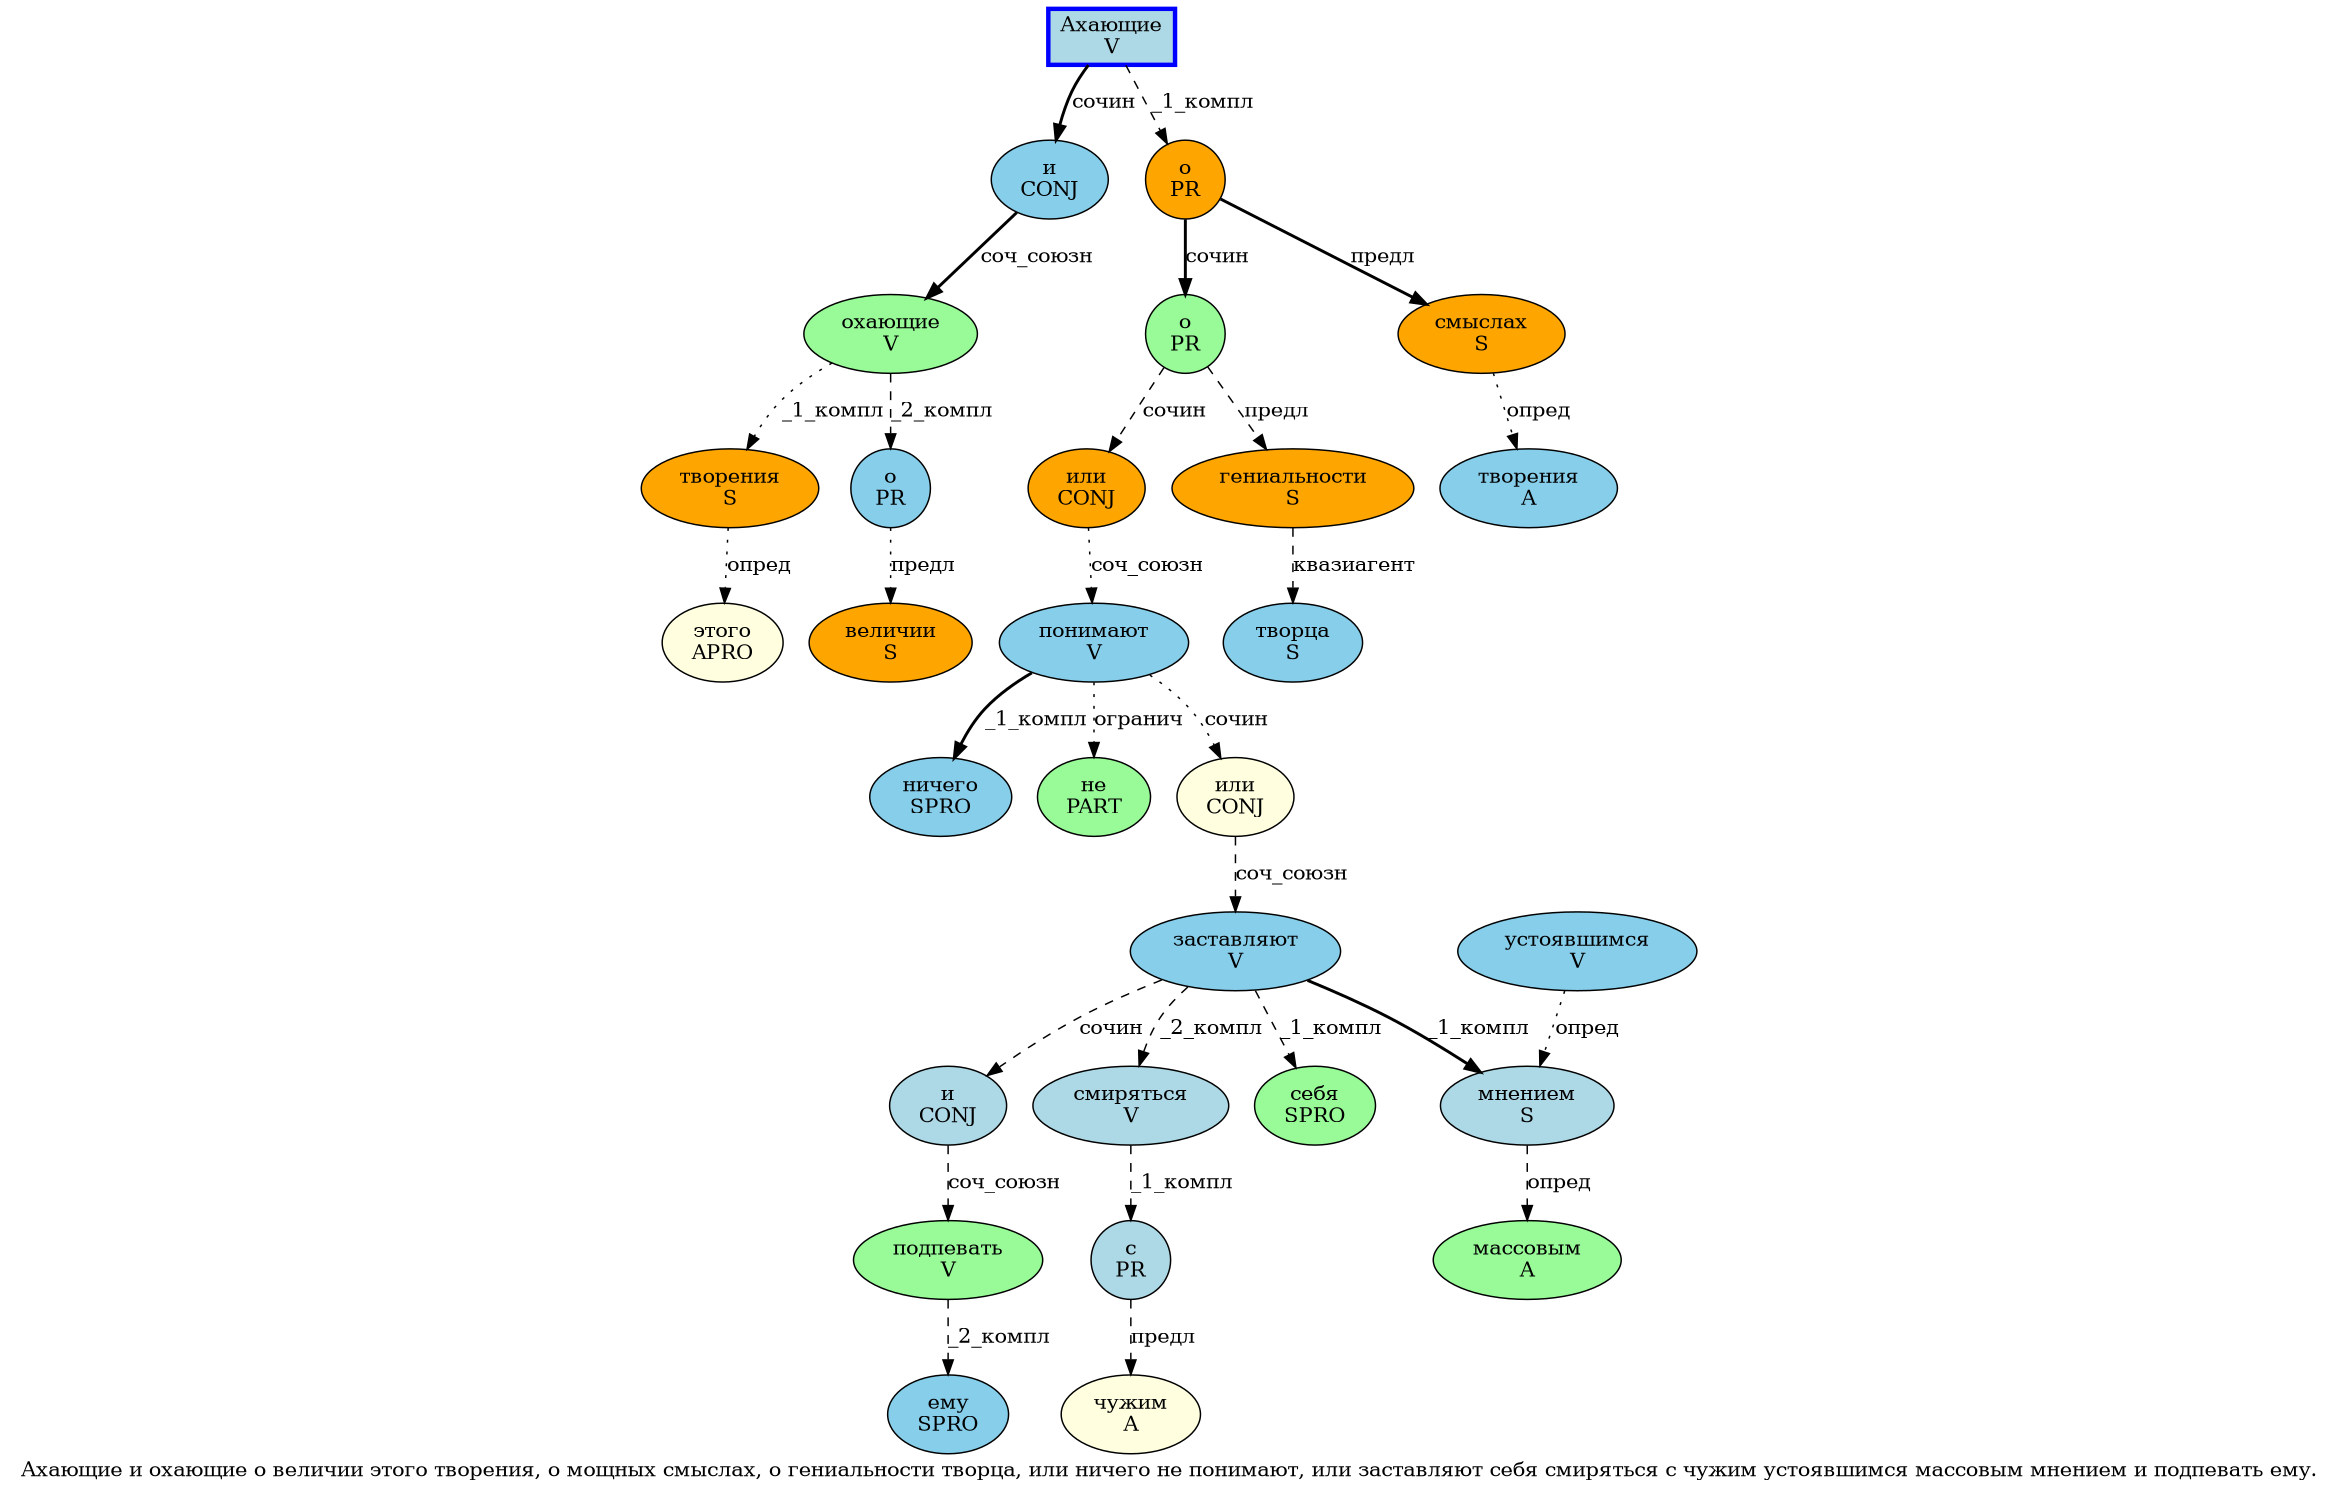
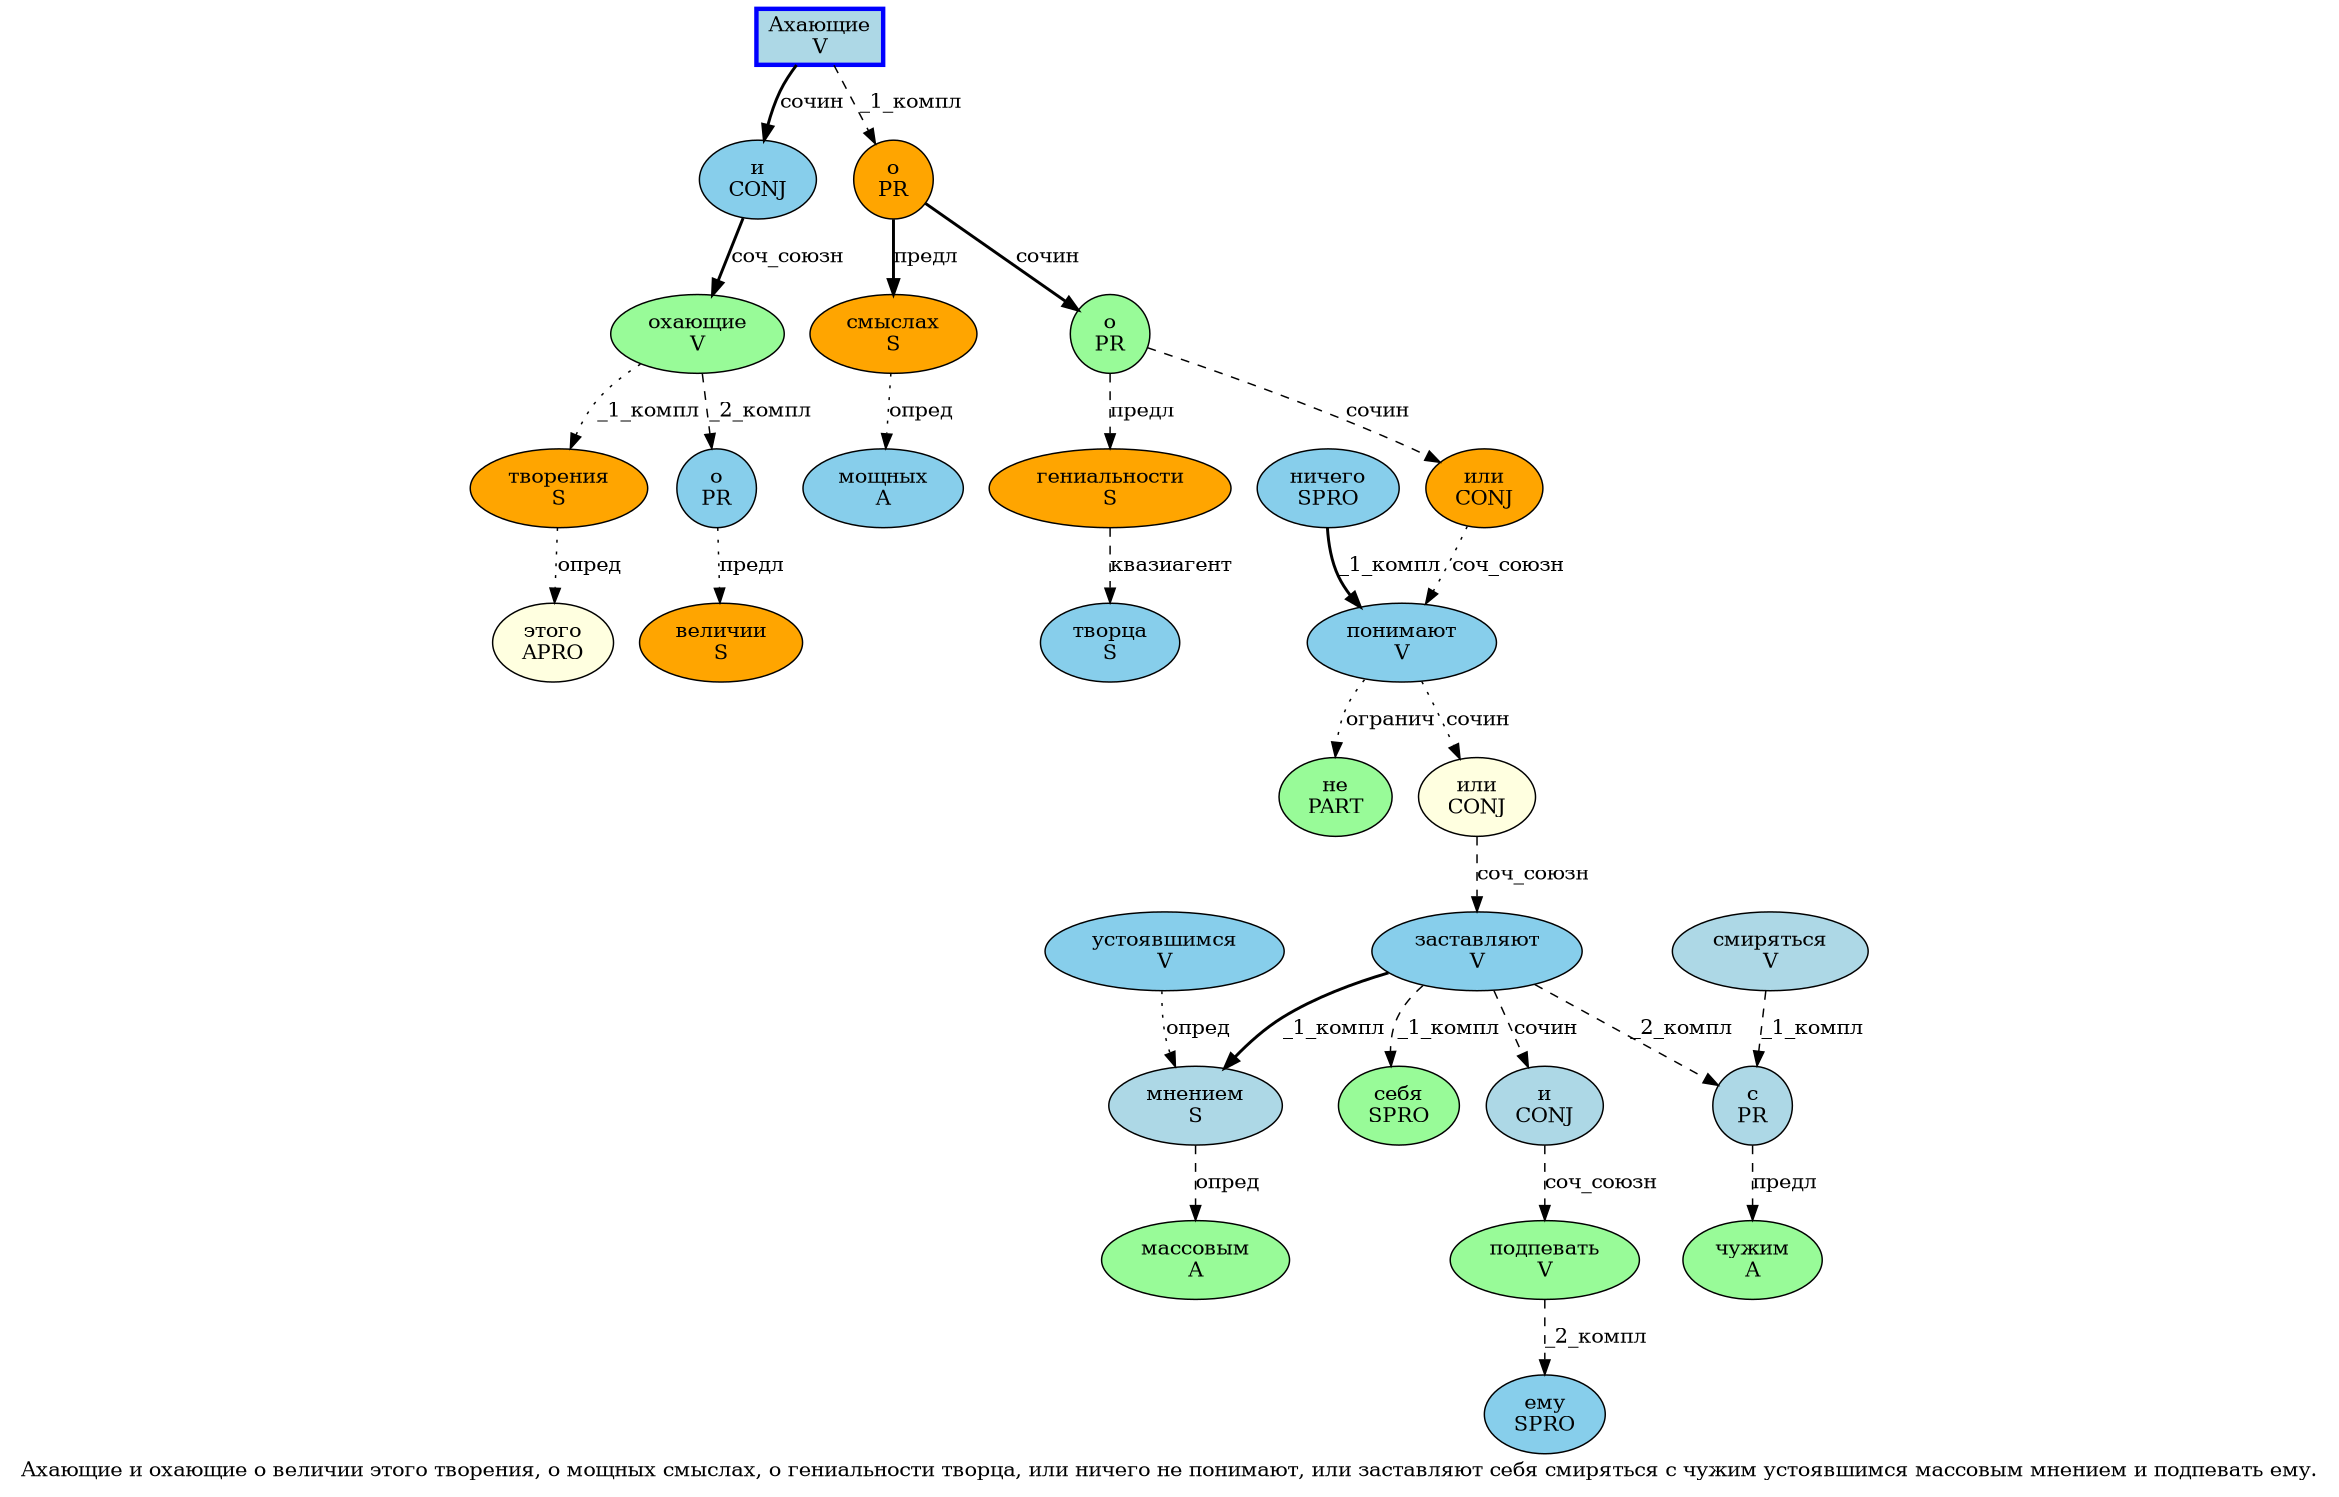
(1529, 488) -> (883, 488)
(991, 703) -> (1334, 564)
(1161, 1016) -> (1620, 1031)
(1131, 1414) -> (1753, 1260)
